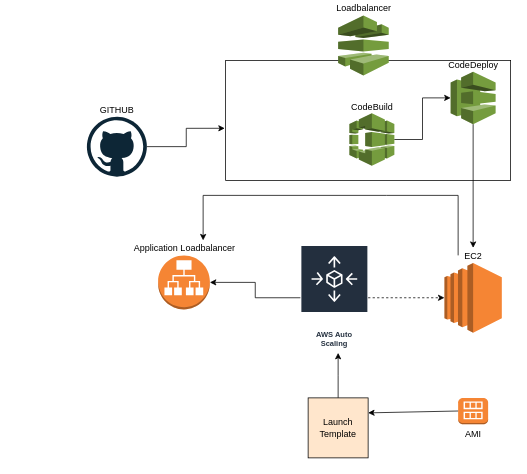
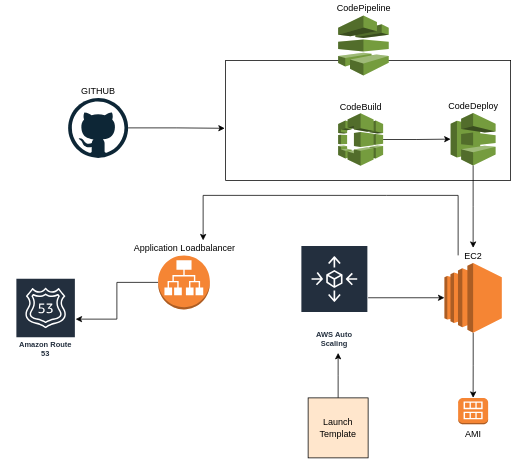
(364, 8) -> (364, 8)
(473, 98) -> (473, 139)
(372, 140) -> (360, 140)
(117, 147) -> (98, 128)
none -> (137, 282)
(255, 293) -> none
(403, 298) -> (403, 298)
none -> (45, 319)
none -> (473, 354)
(434, 412) -> none
